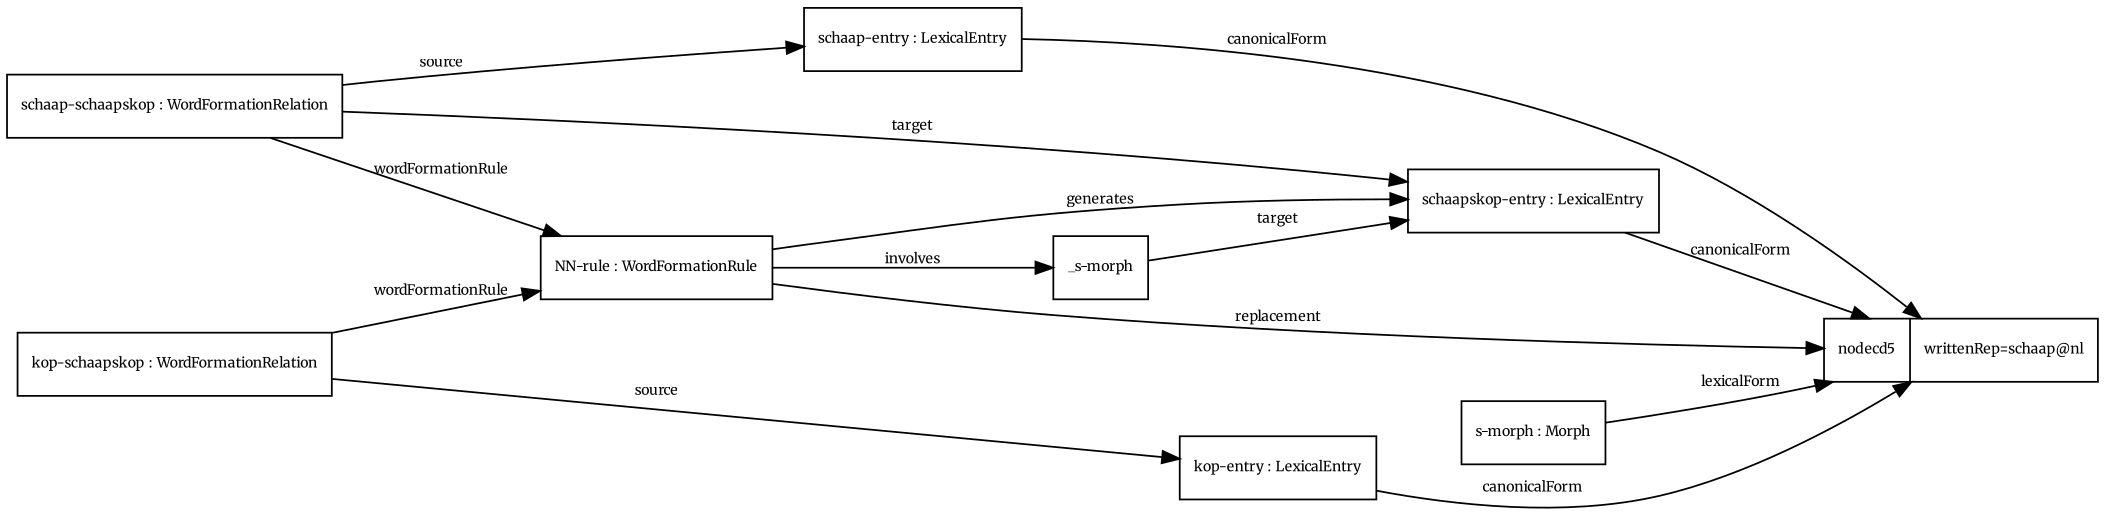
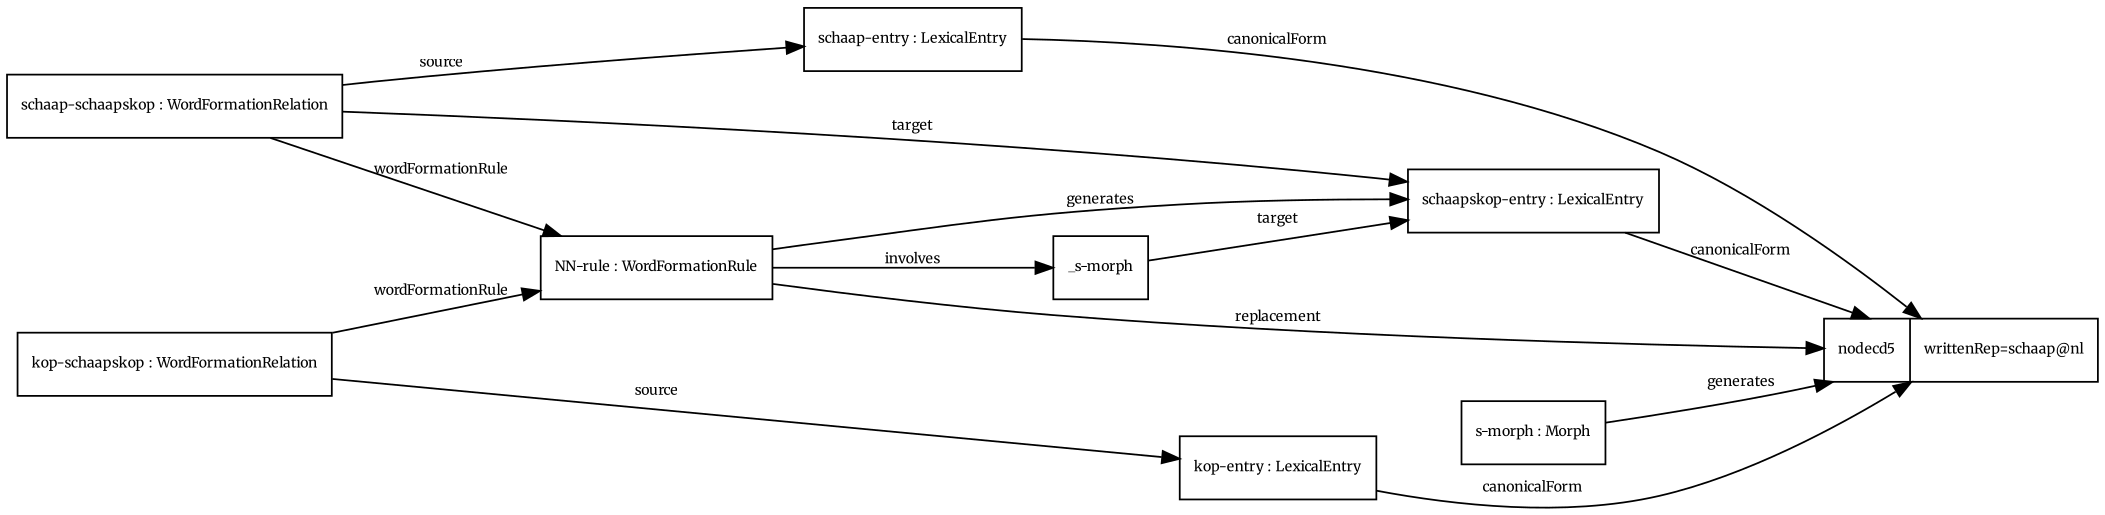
(1742, 383) -> (1742, 383)
